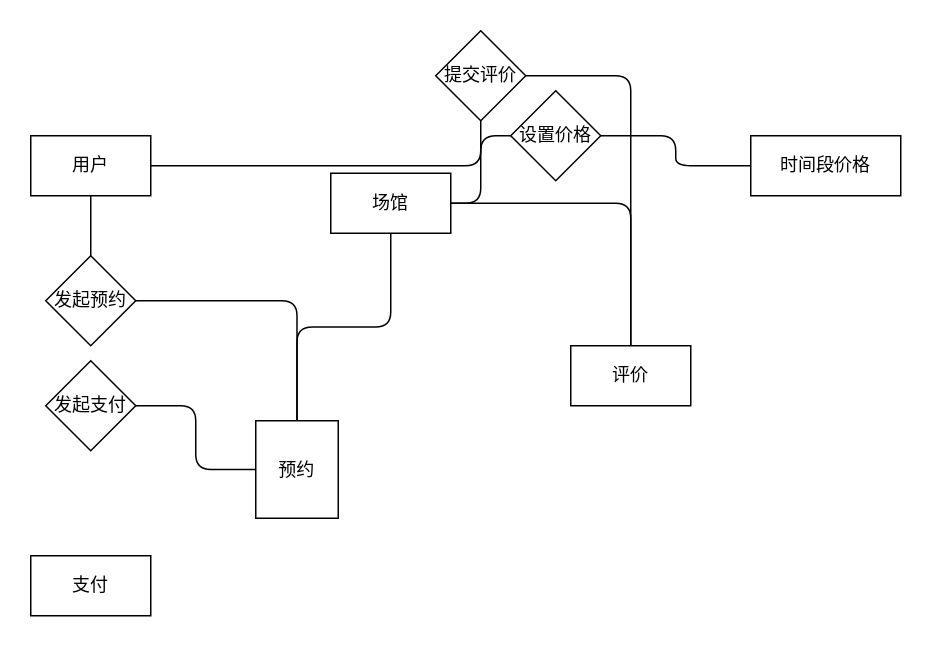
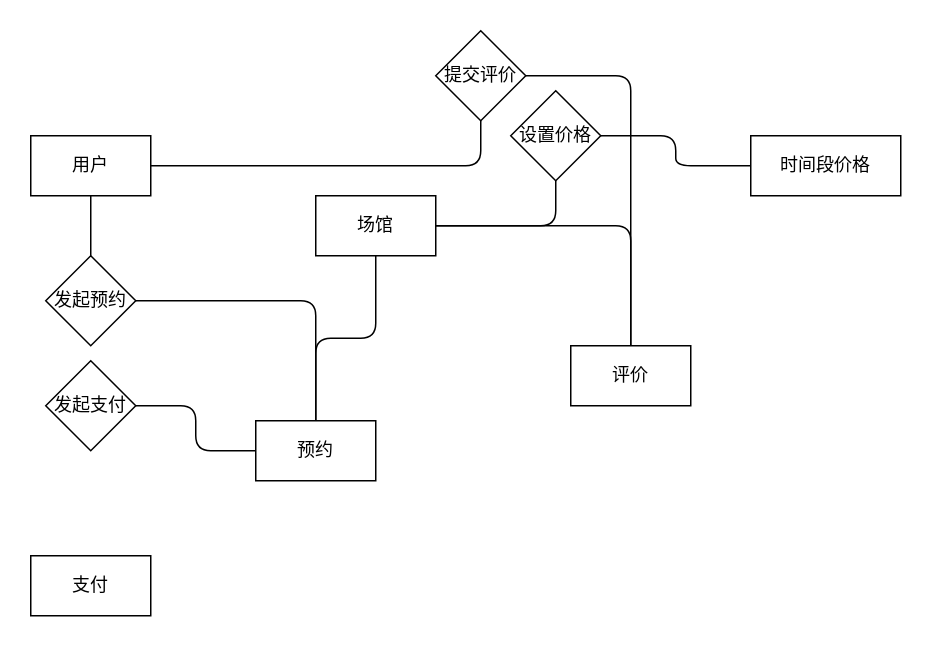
(391, 203) -> (376, 226)
(297, 470) -> (316, 451)
